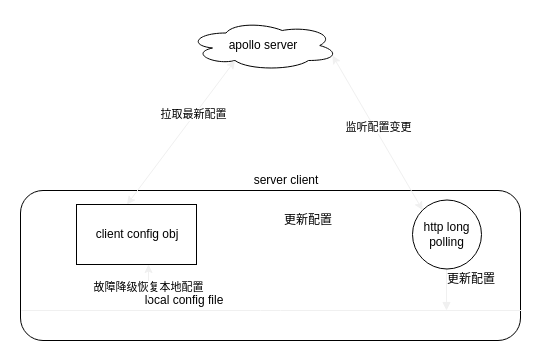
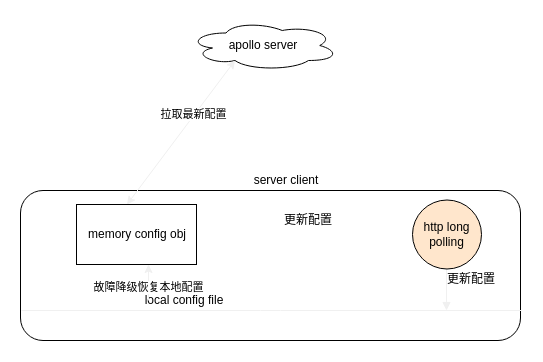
(374, 126) -> none
(138, 235) -> (138, 235)
(447, 235) -> (447, 235)
